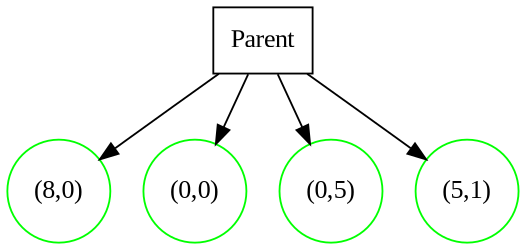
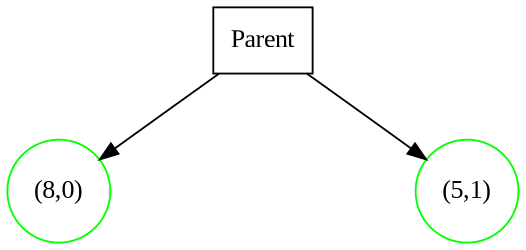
(195, 191) -> none
(331, 191) -> none
